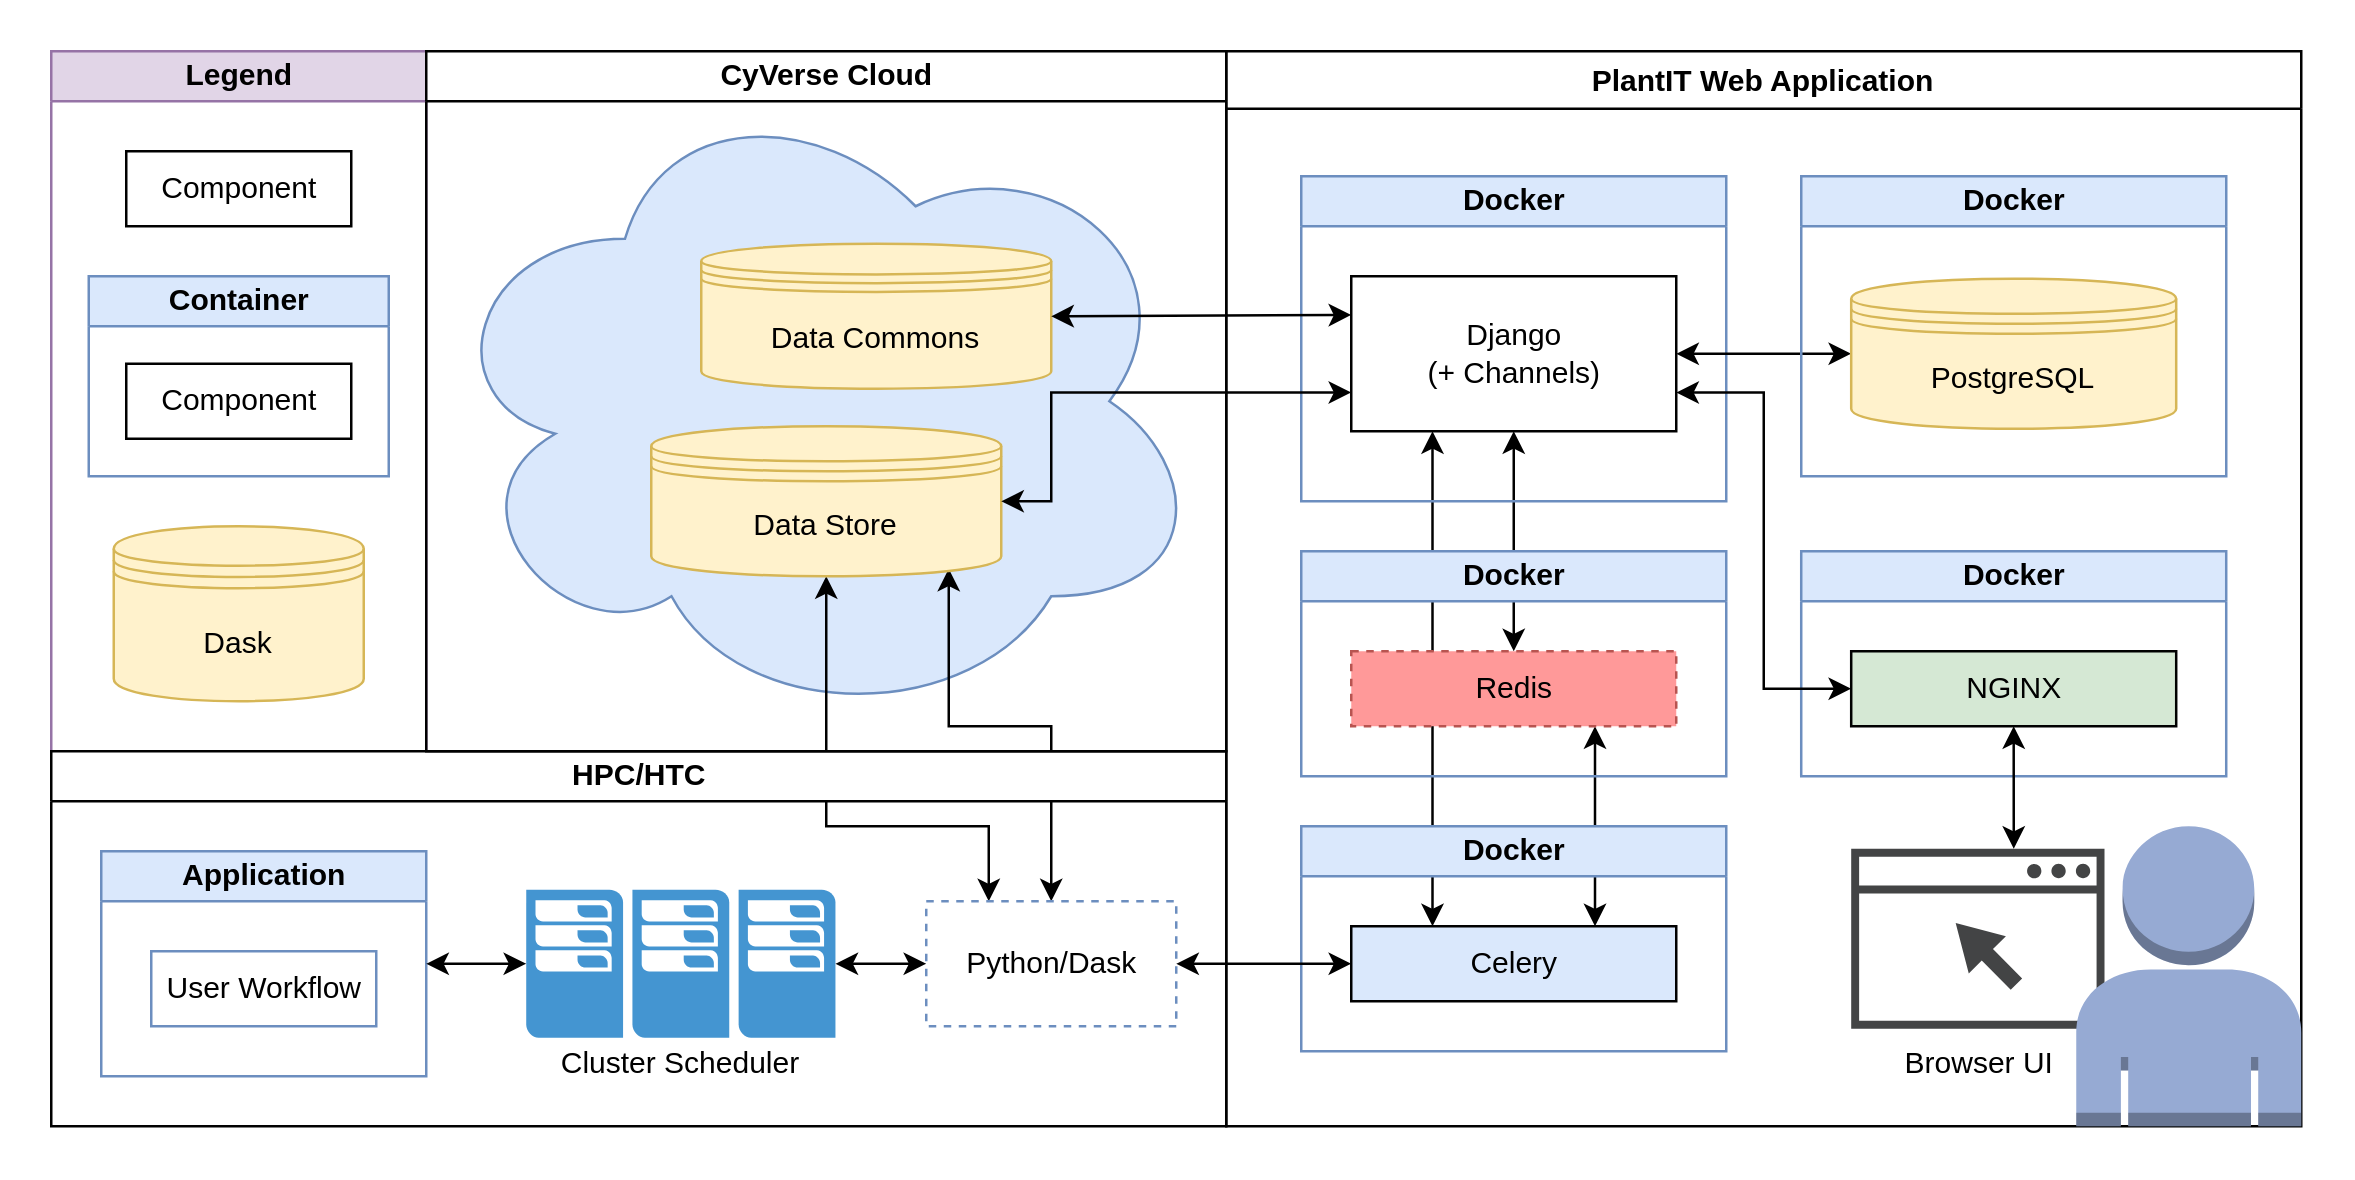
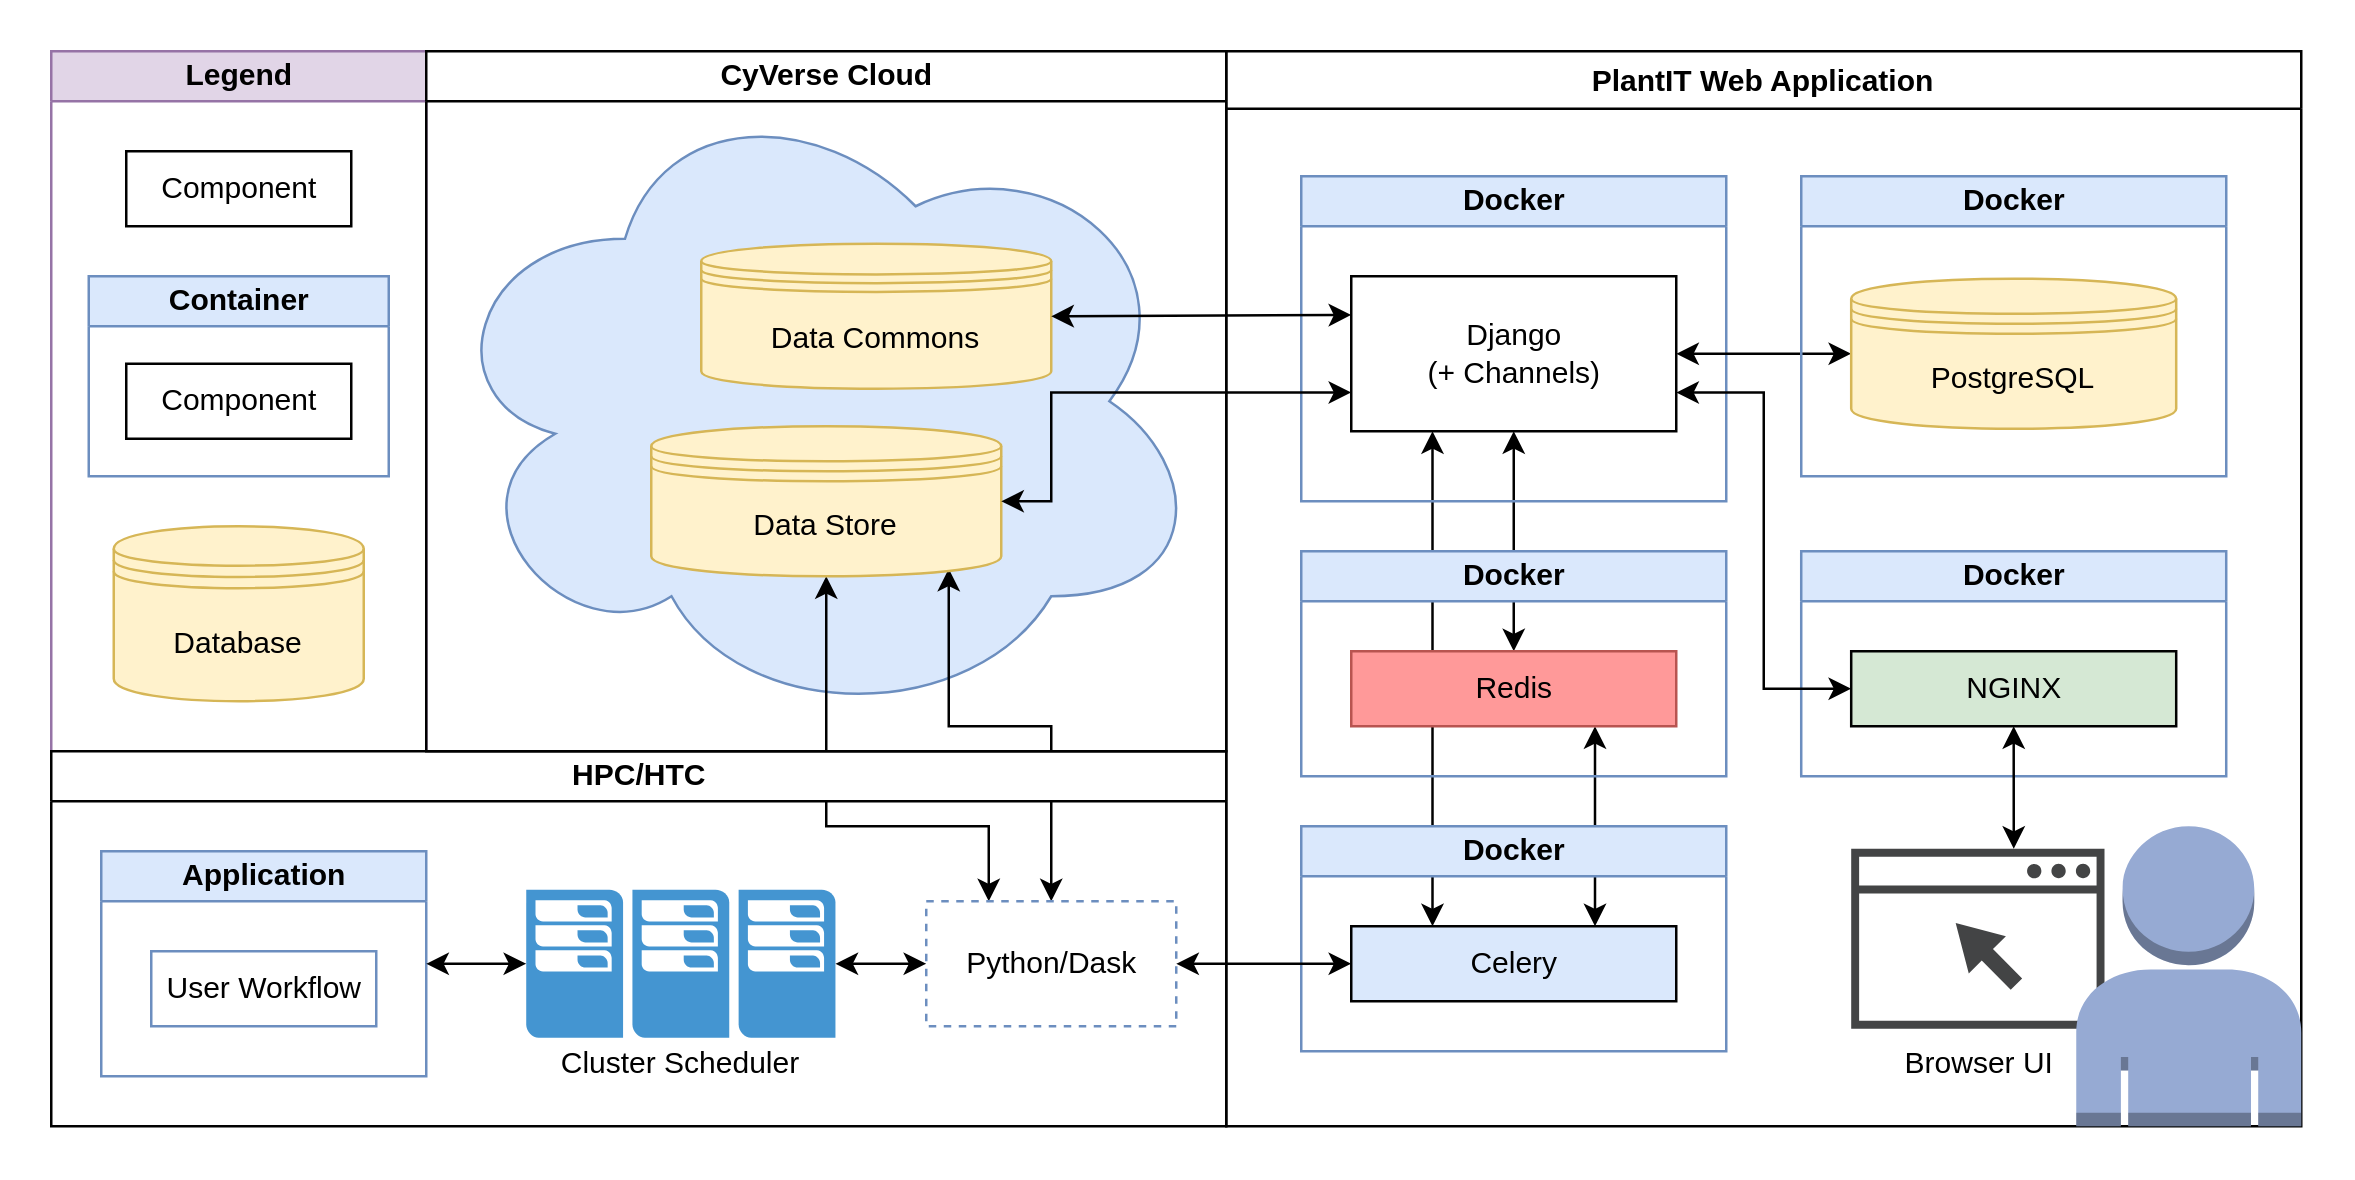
(239, 644) -> (239, 644)
(1514, 689) -> (1514, 689)
